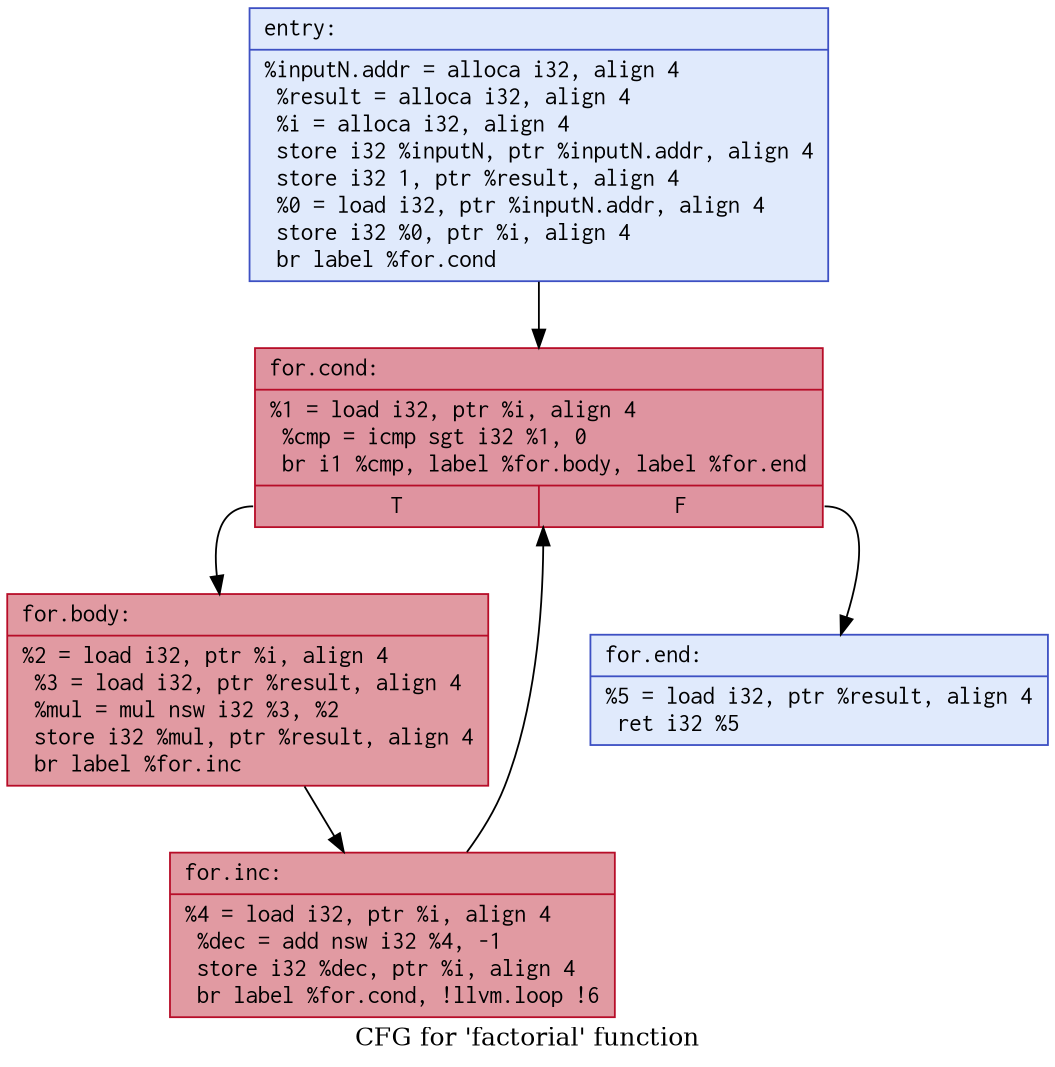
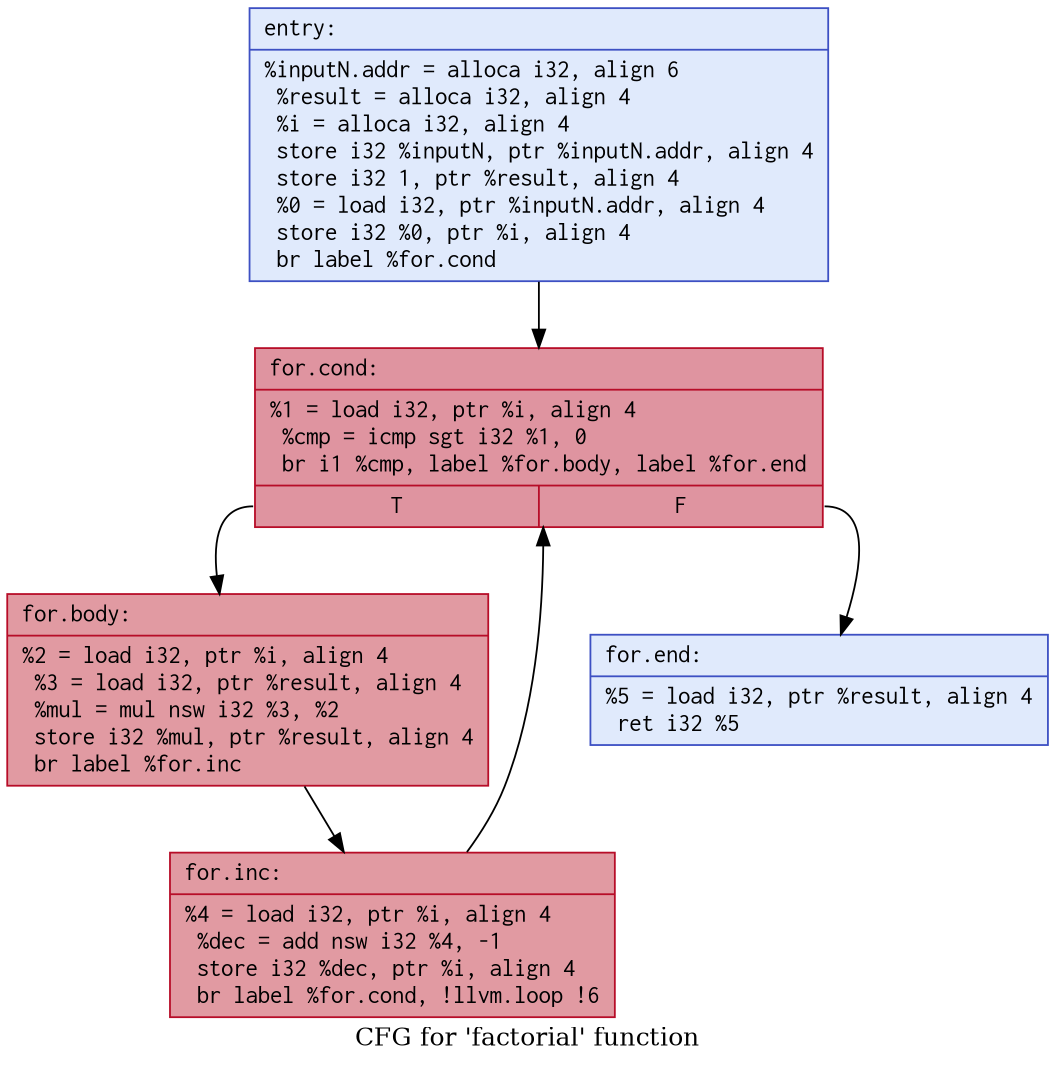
(472, 70) -> (472, 70)
